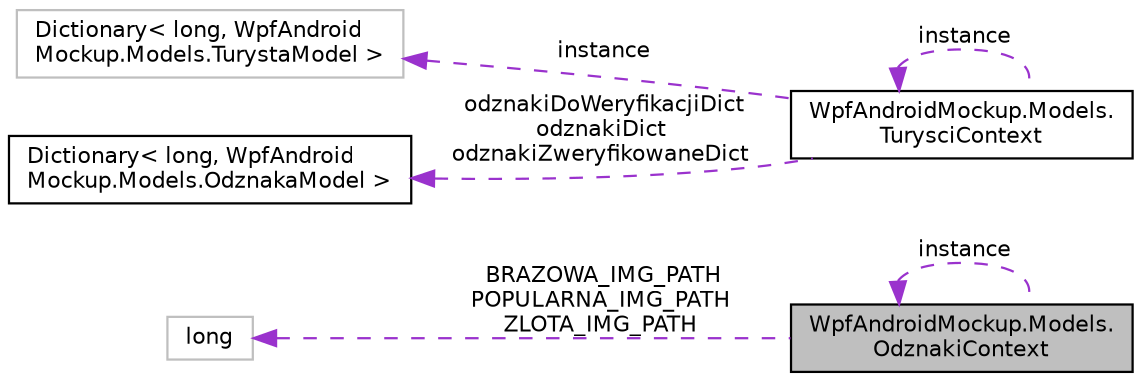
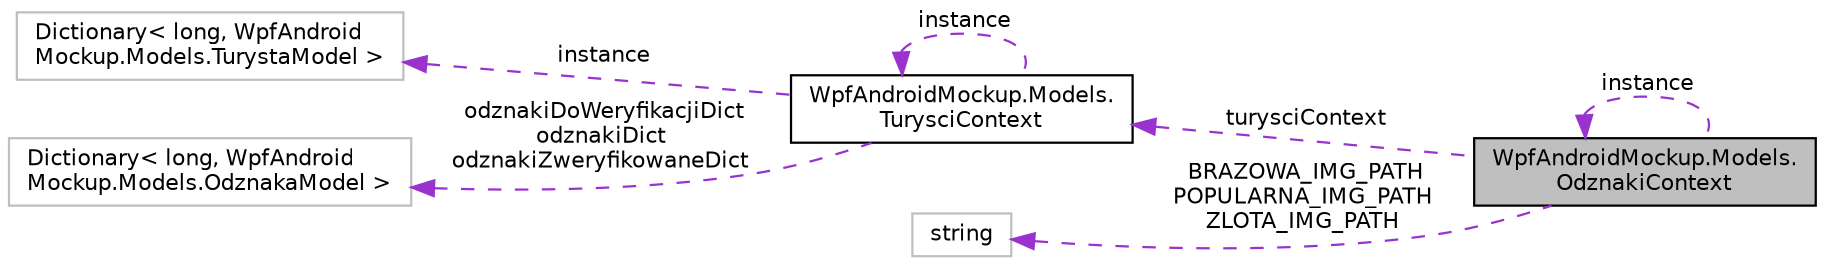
none -> (1315, 142)
(210, 170) -> (210, 172)
(210, 338) -> (962, 235)
